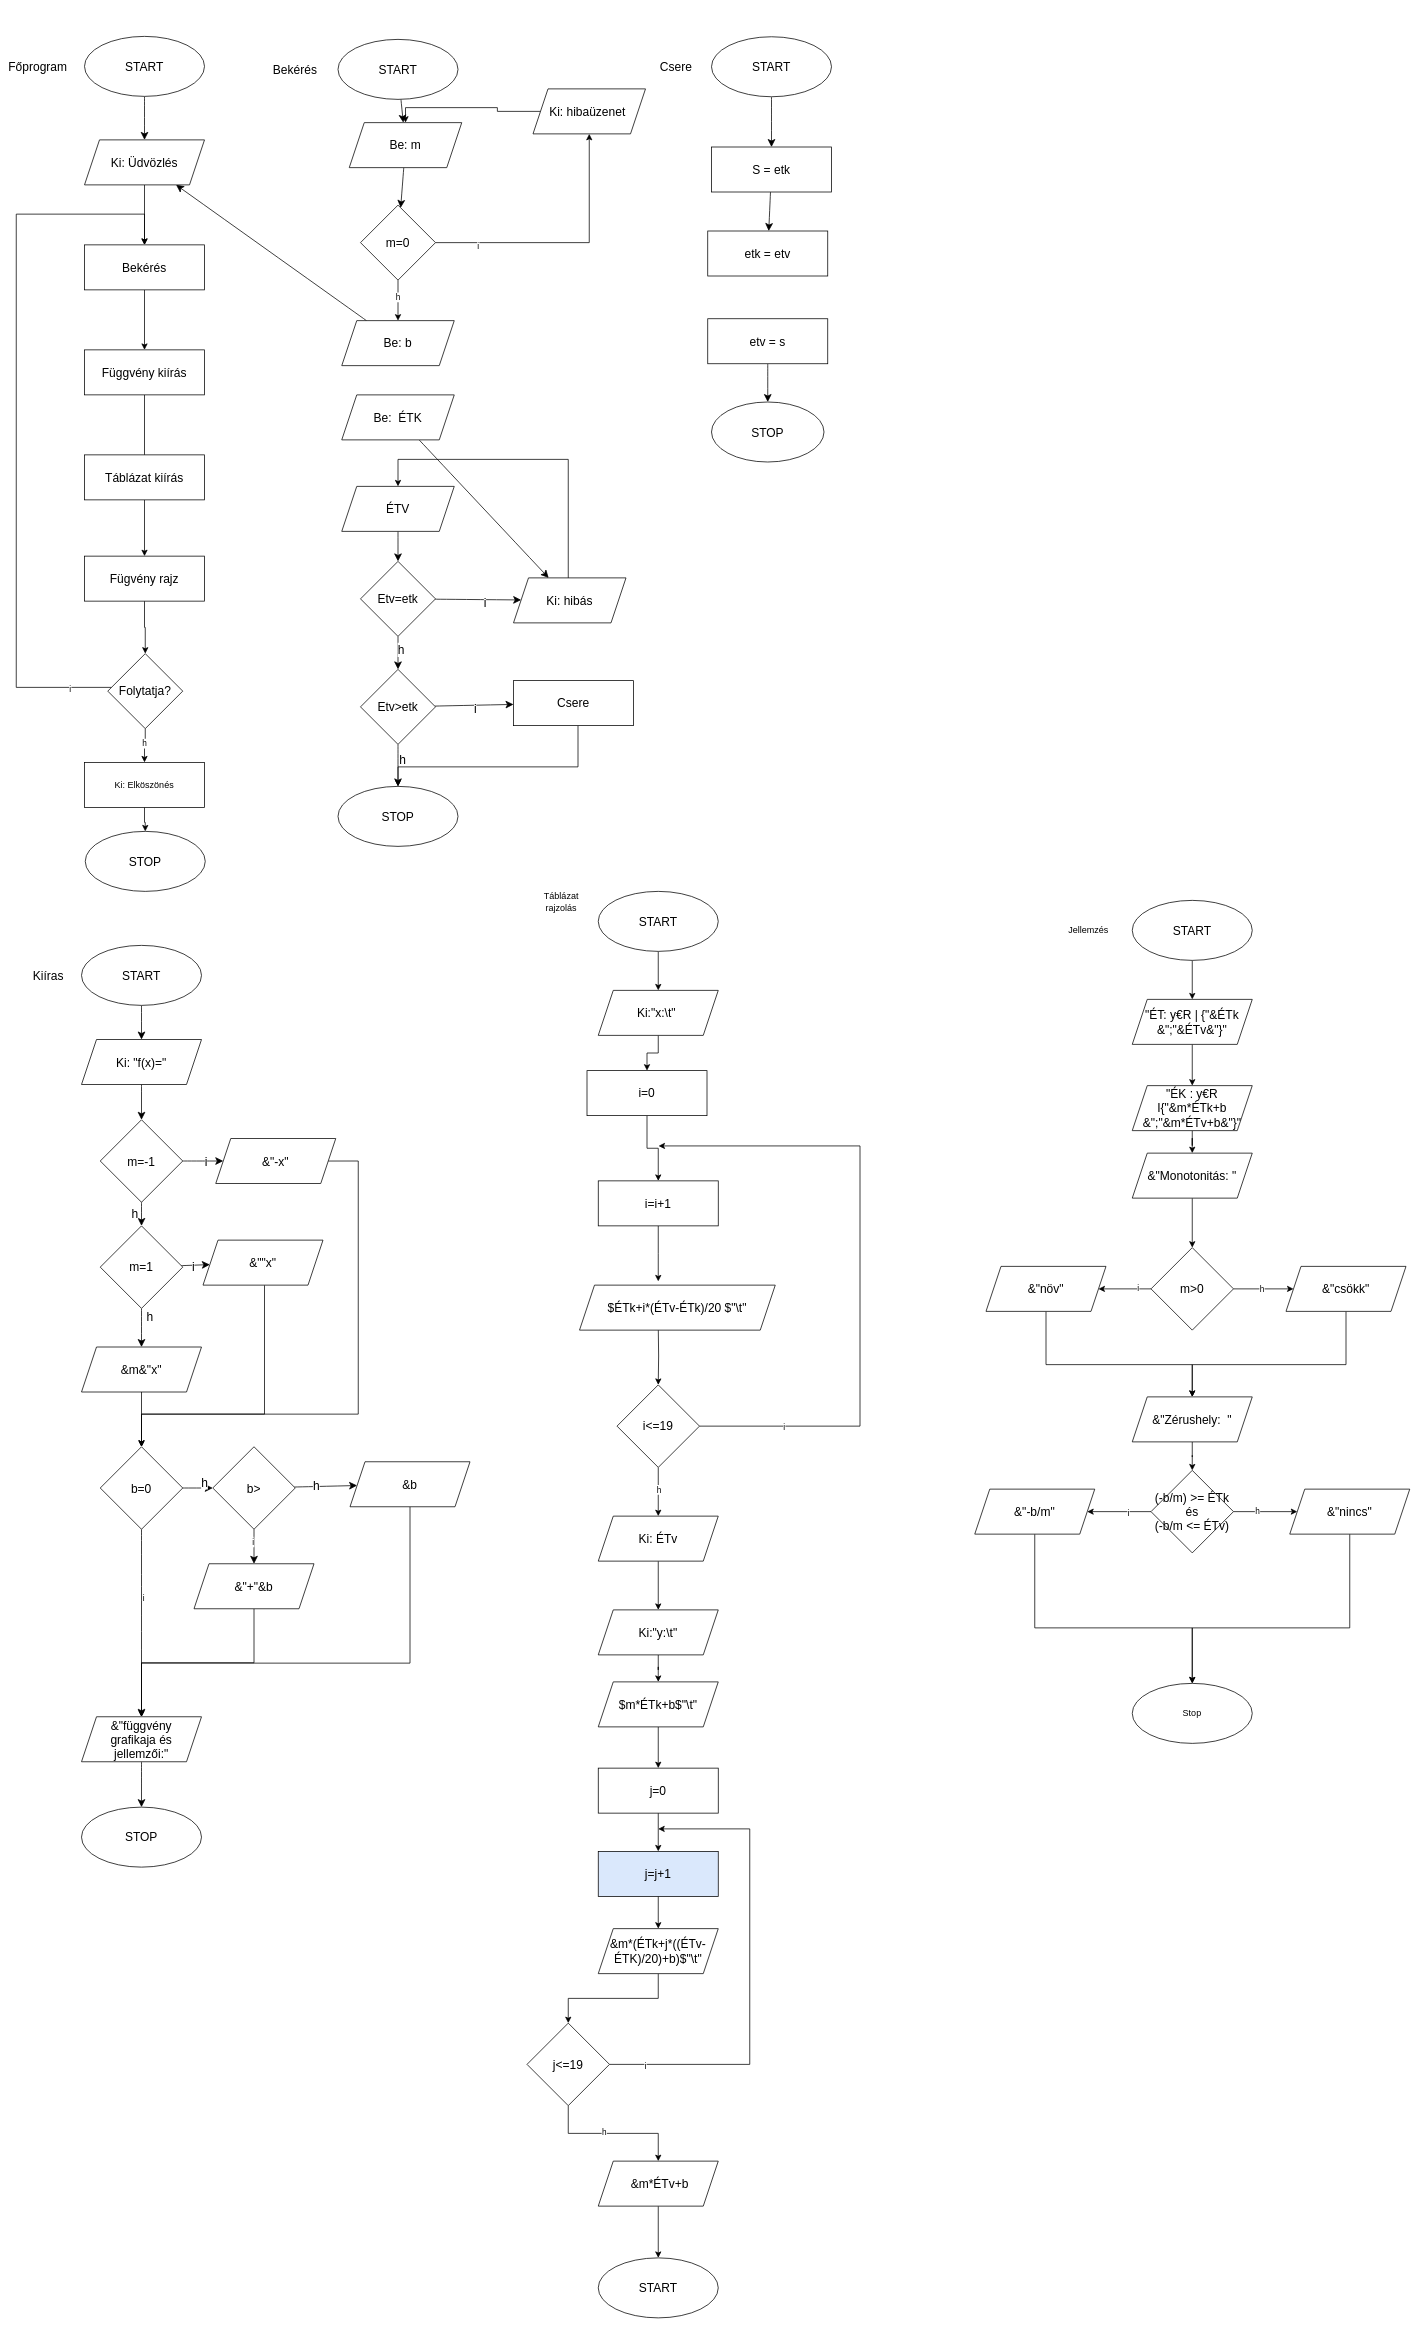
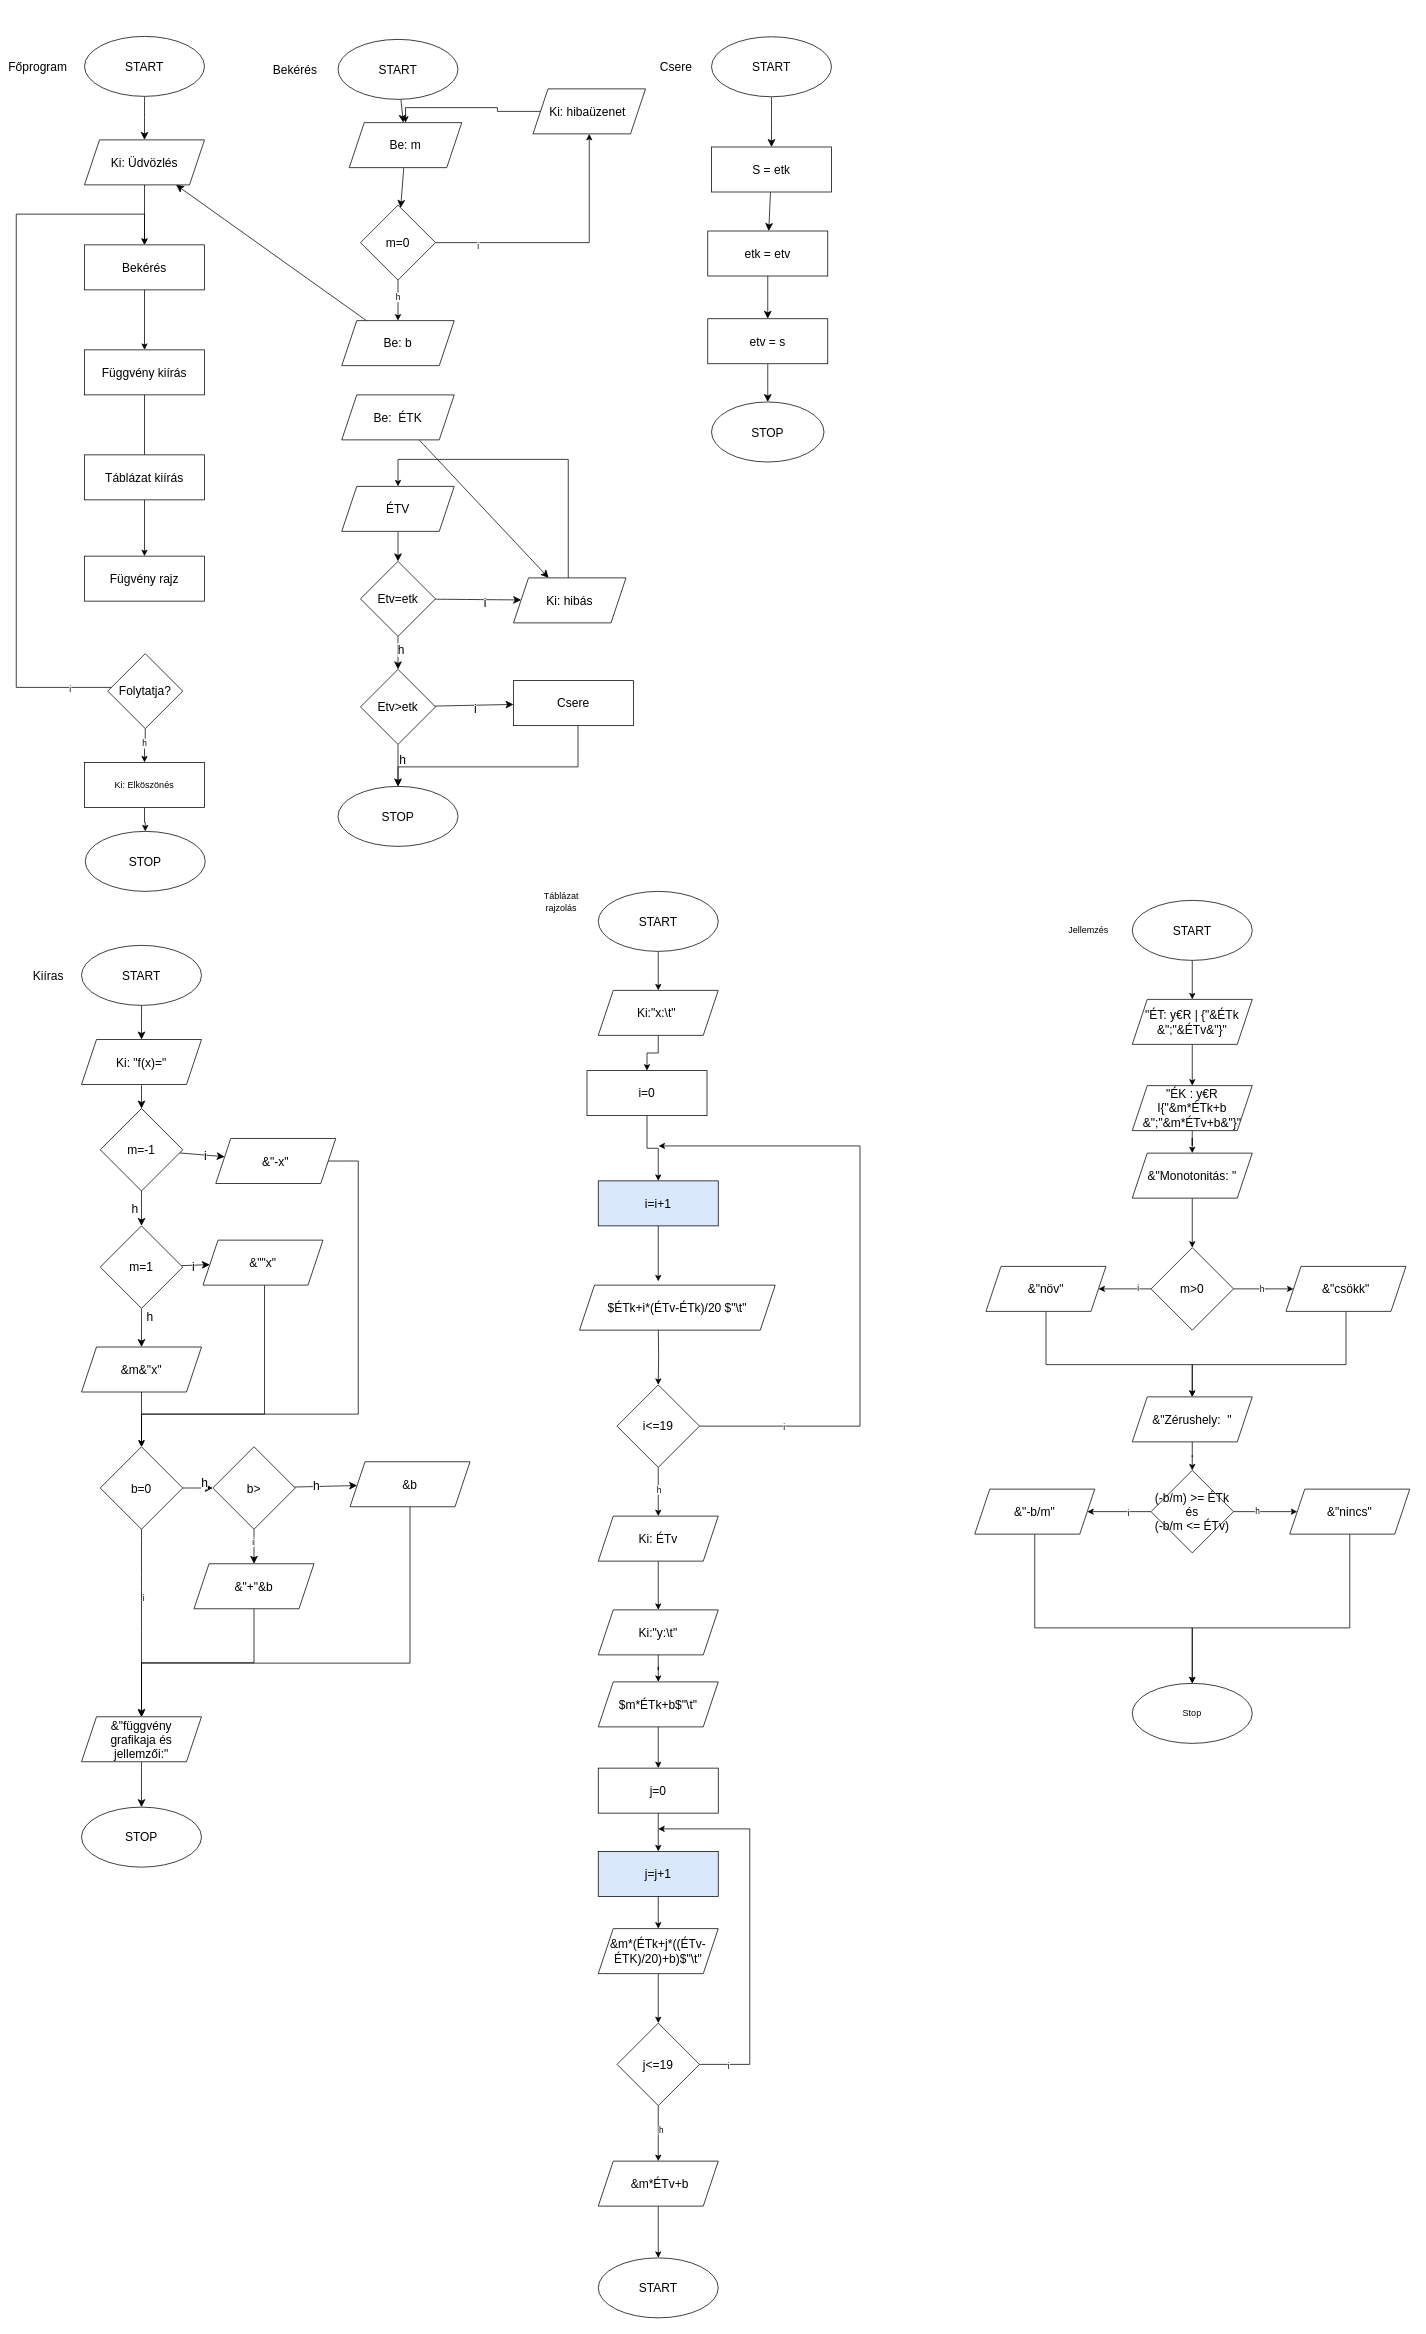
none -> (768, 295)
(144, 625) -> none
(141, 1161) -> (141, 1150)
(658, 1203) -> (658, 1203)
(568, 2064) -> (658, 2064)
